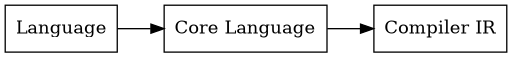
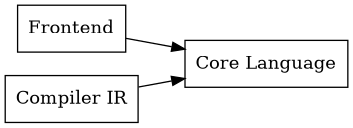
(61, 29) -> (72, 29)
(344, 29) -> (155, 84)
